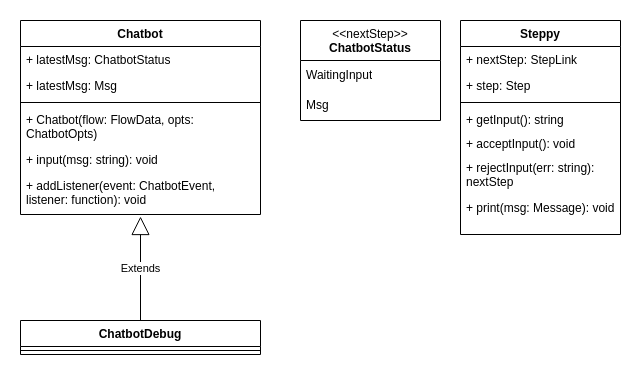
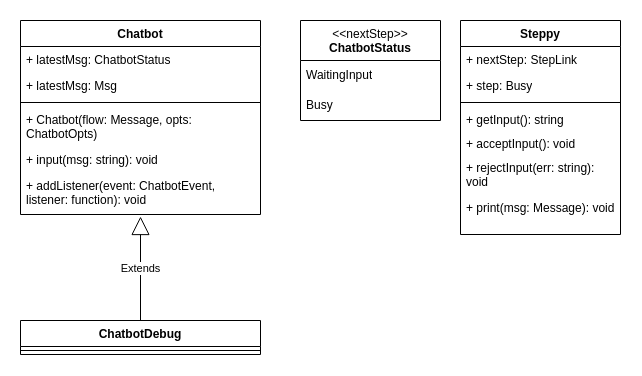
(502, 87) -> (502, 87)
(317, 106) -> (320, 106)
(142, 128) -> (142, 128)
(542, 176) -> (542, 176)
